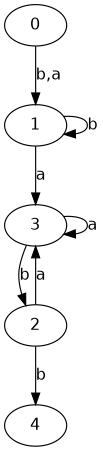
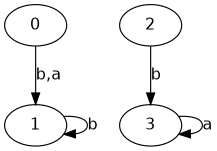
(36, 170) -> none
(19, 269) -> none
(41, 275) -> (156, 75)
(36, 425) -> none
